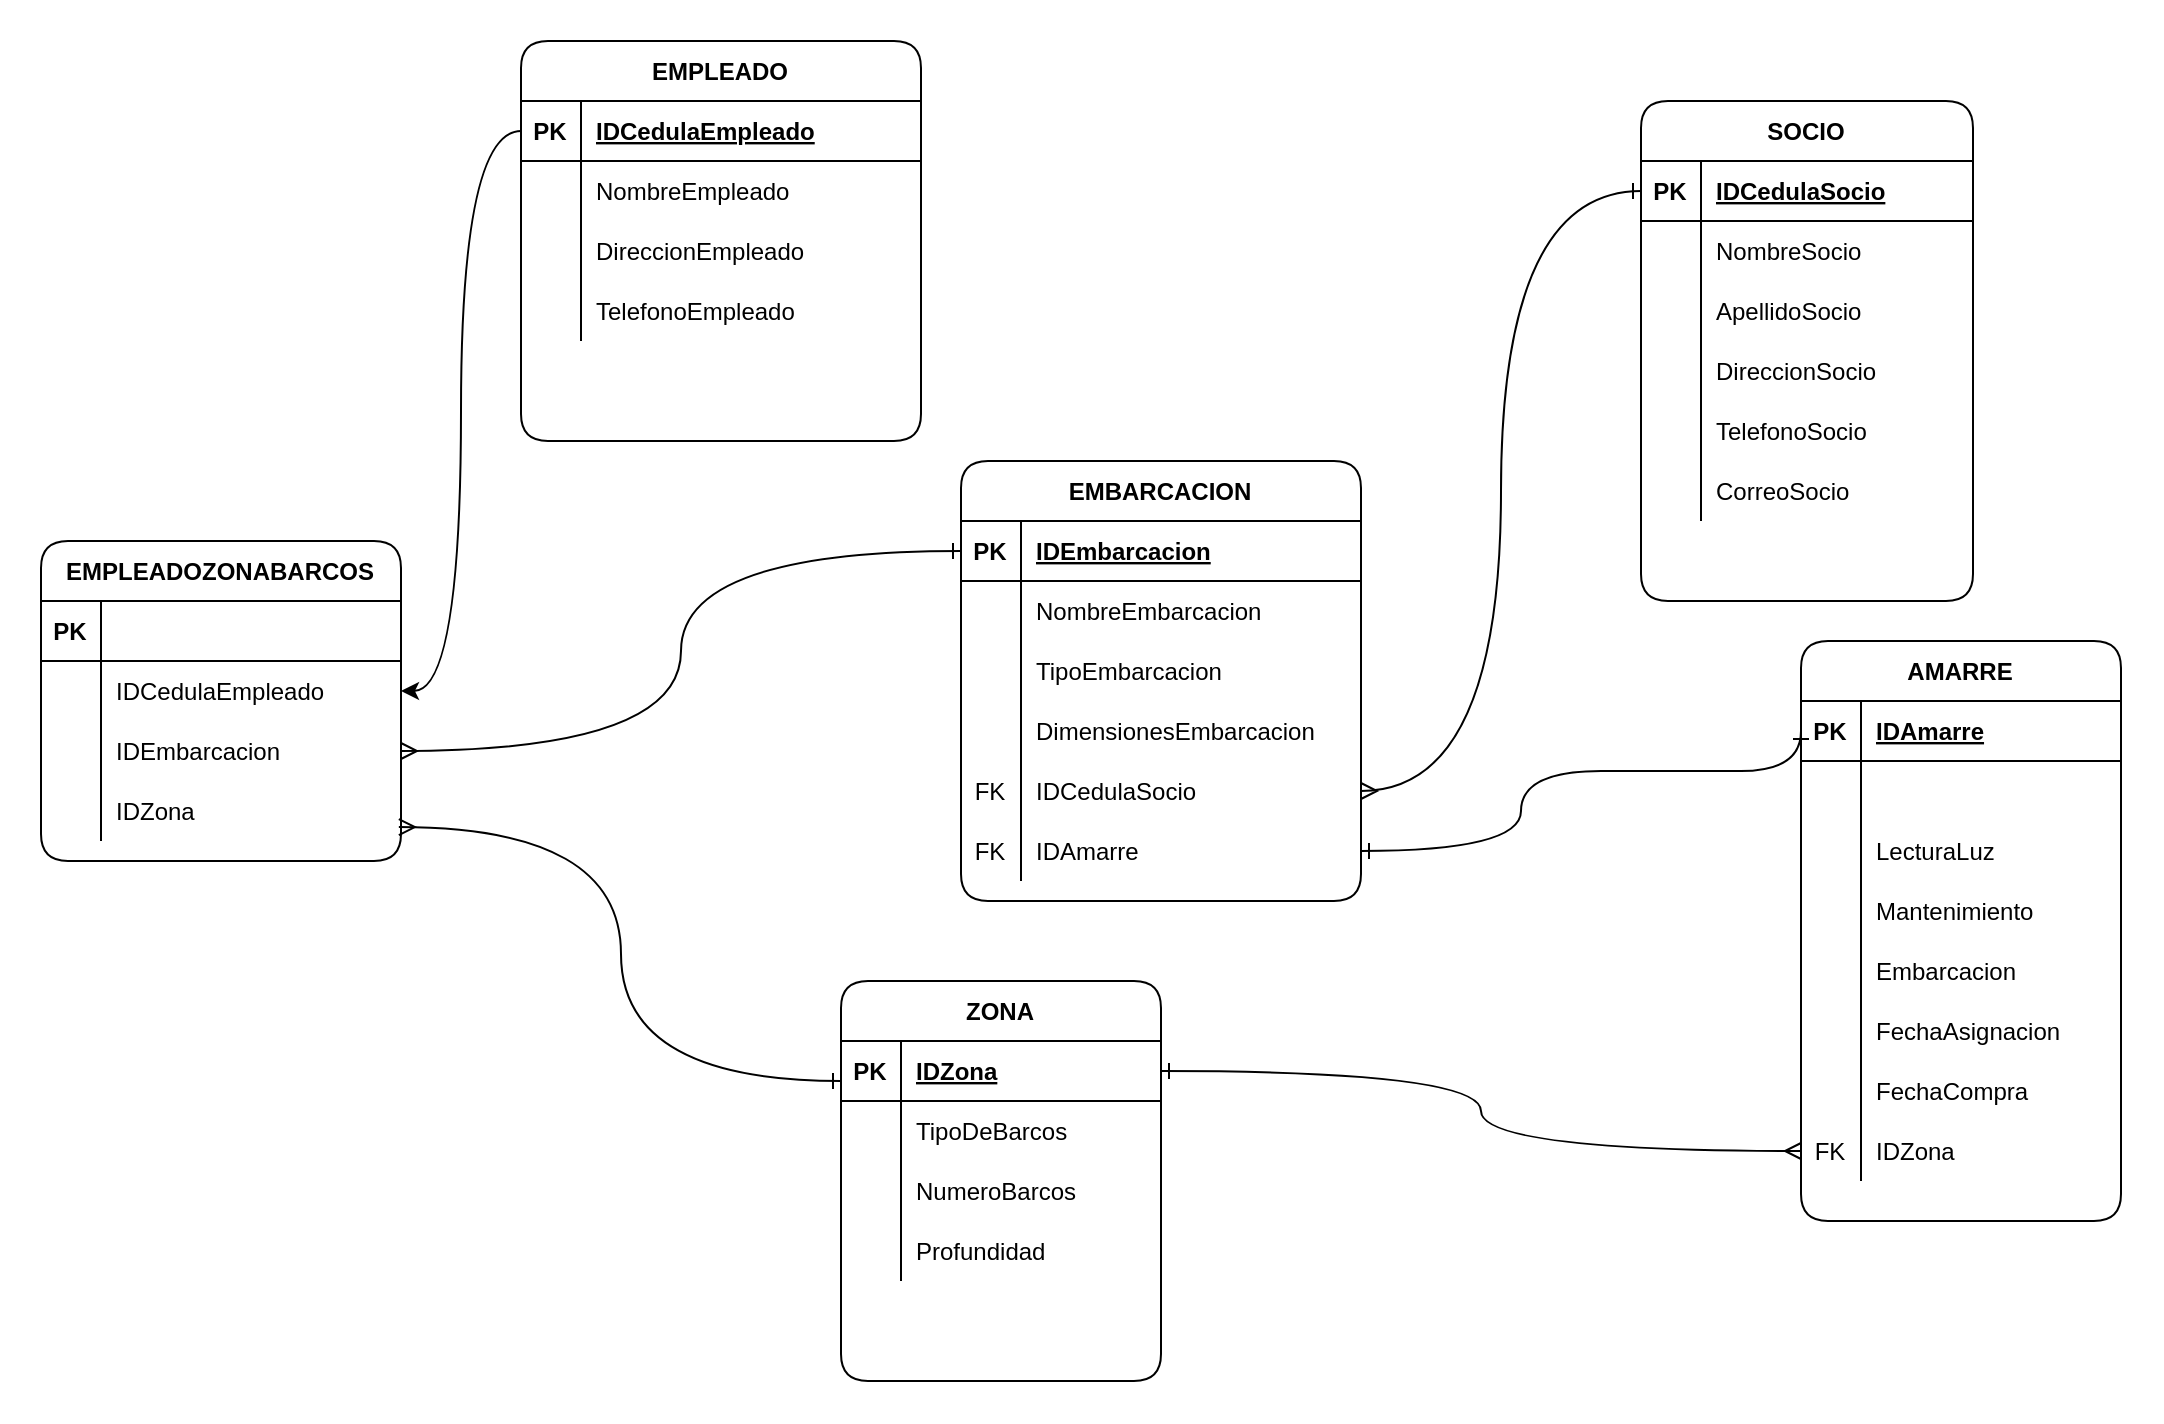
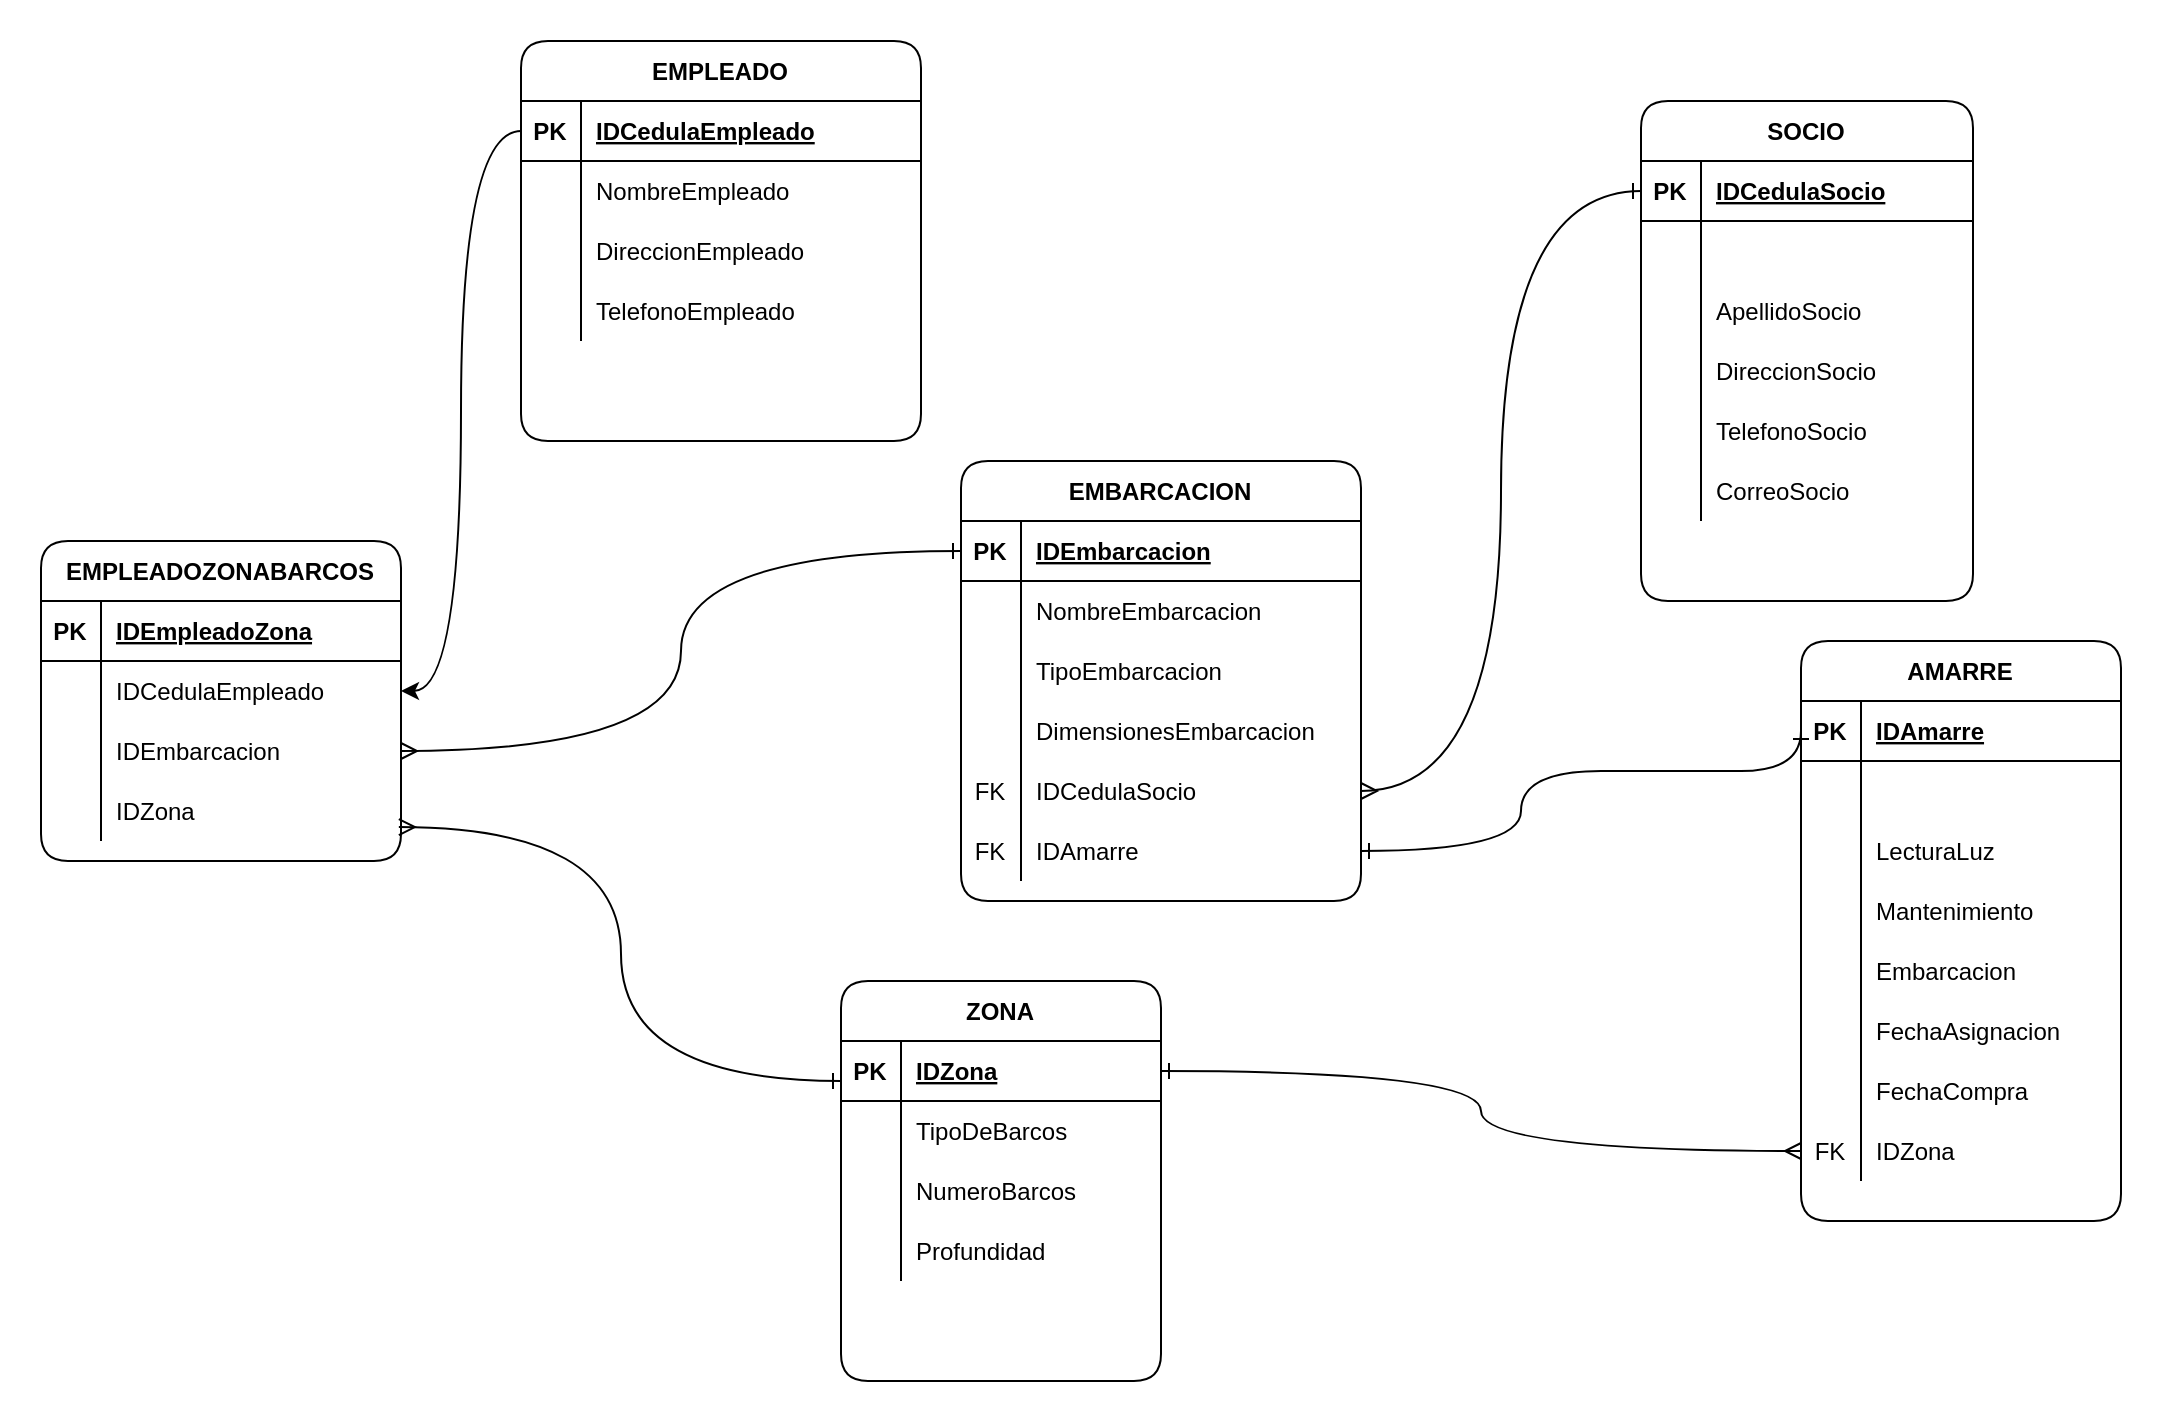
(1837, 251) -> none
none -> (251, 631)
